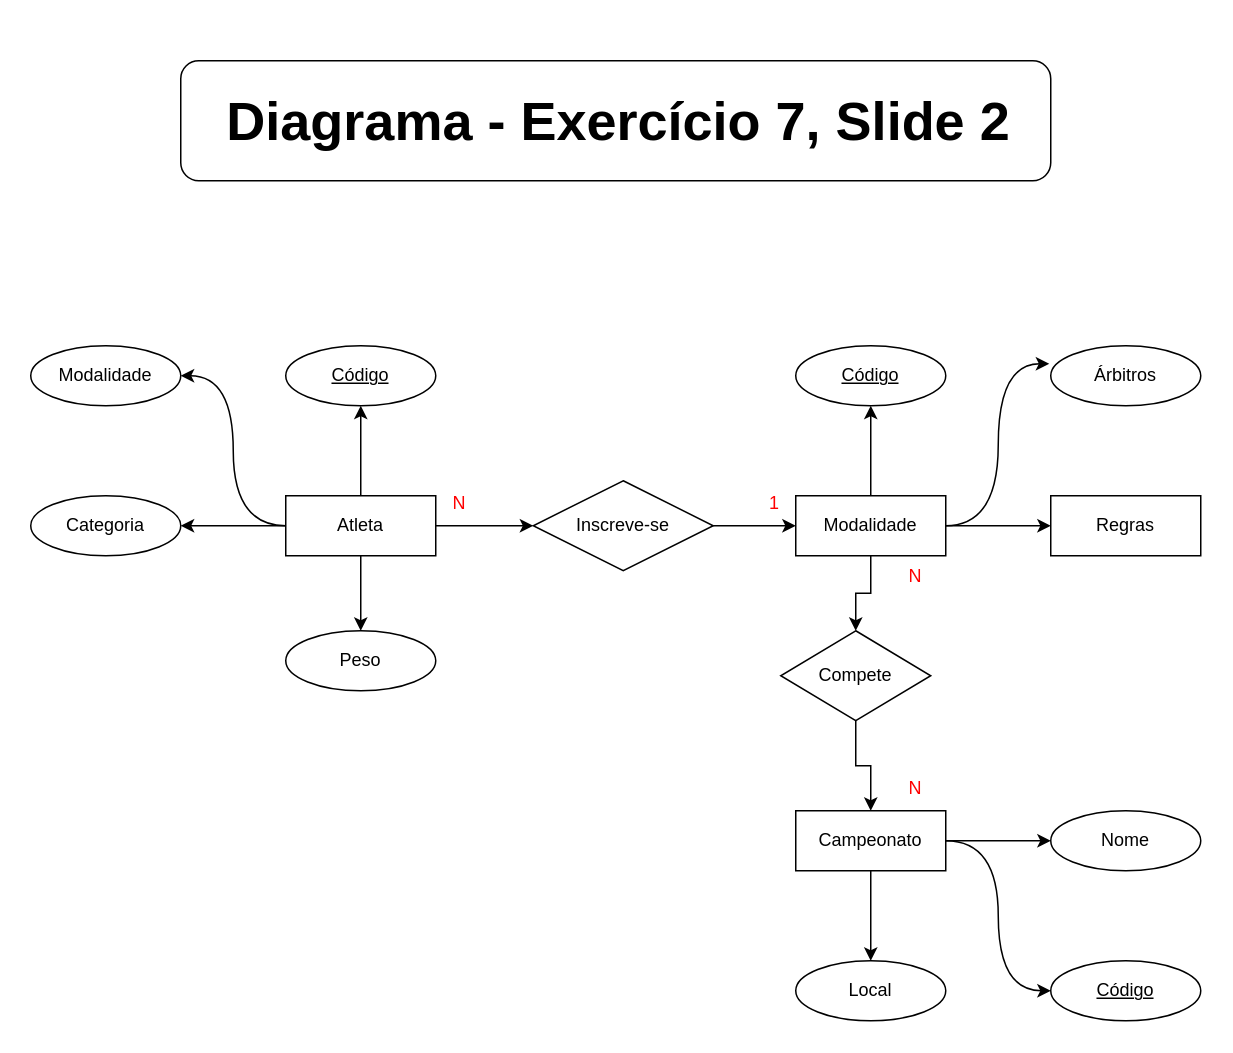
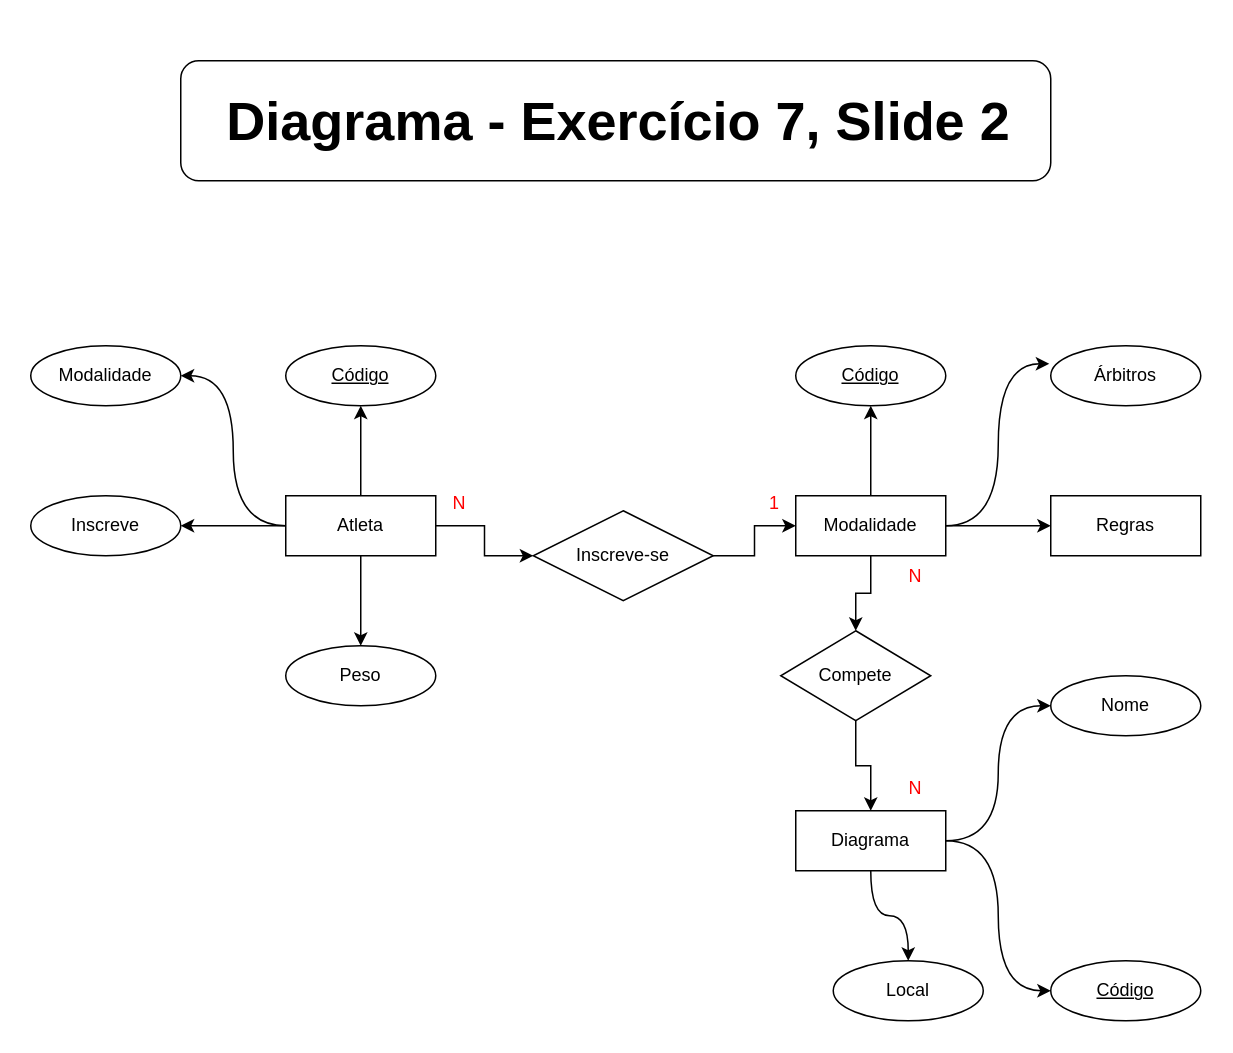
(106, 526) -> (106, 526)
(623, 526) -> (623, 556)
(361, 661) -> (361, 676)
(871, 841) -> (871, 841)
(1126, 841) -> (1126, 706)
(871, 991) -> (908, 991)
